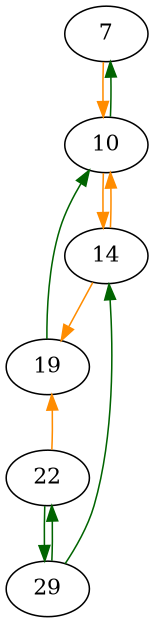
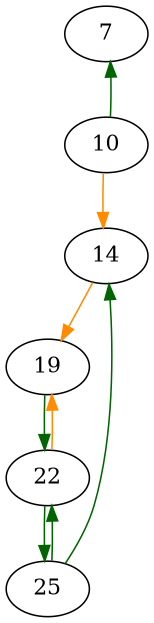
(103, 72) -> none
(111, 218) -> none
(53, 259) -> (44, 405)
(48, 589) -> (48, 589)
